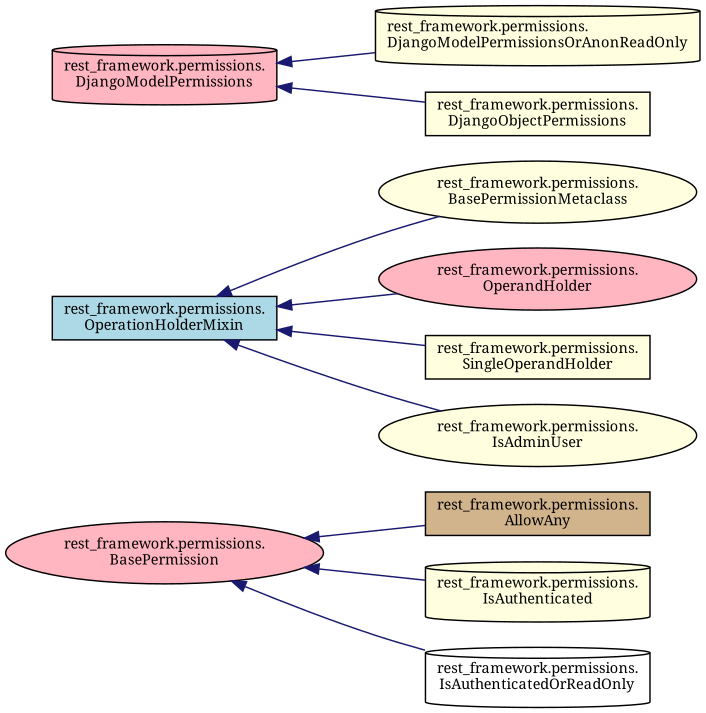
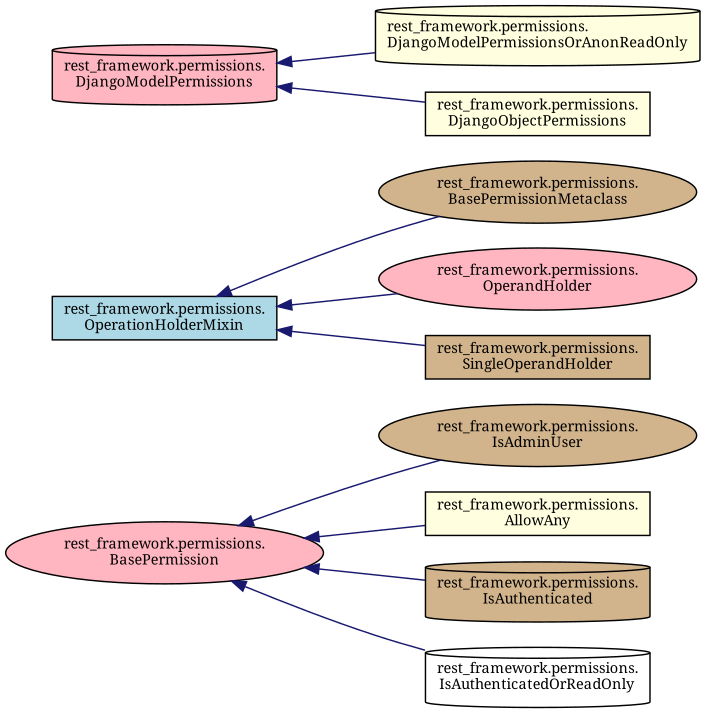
(538, 192) -> (538, 192)
(538, 357) -> (538, 357)
(339, 380) -> (346, 488)
(538, 435) -> (538, 435)
(538, 514) -> (538, 514)
(538, 592) -> (538, 592)
